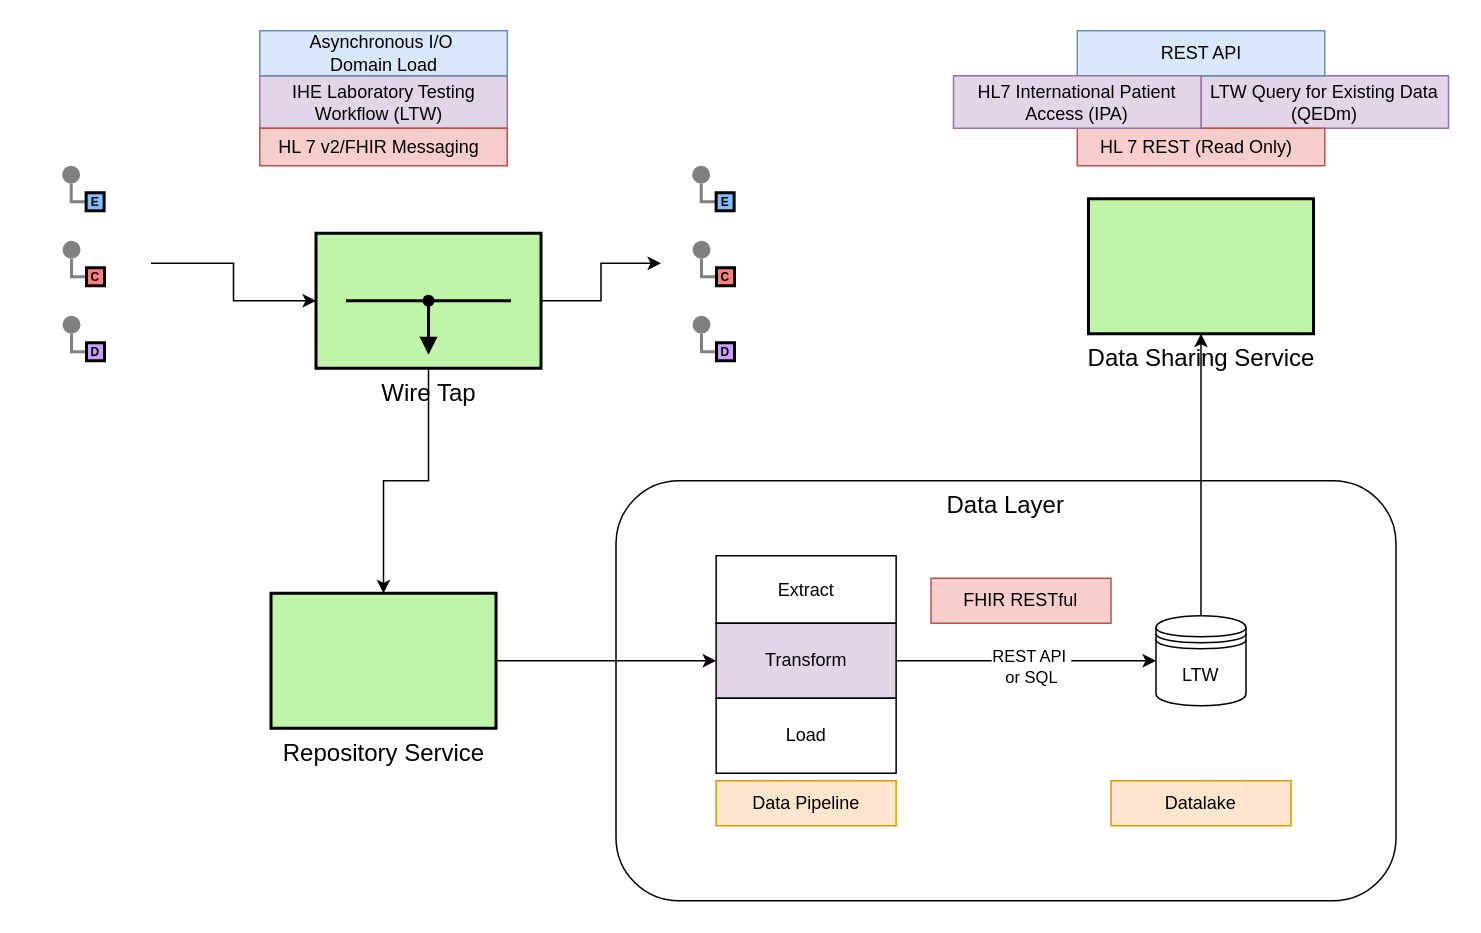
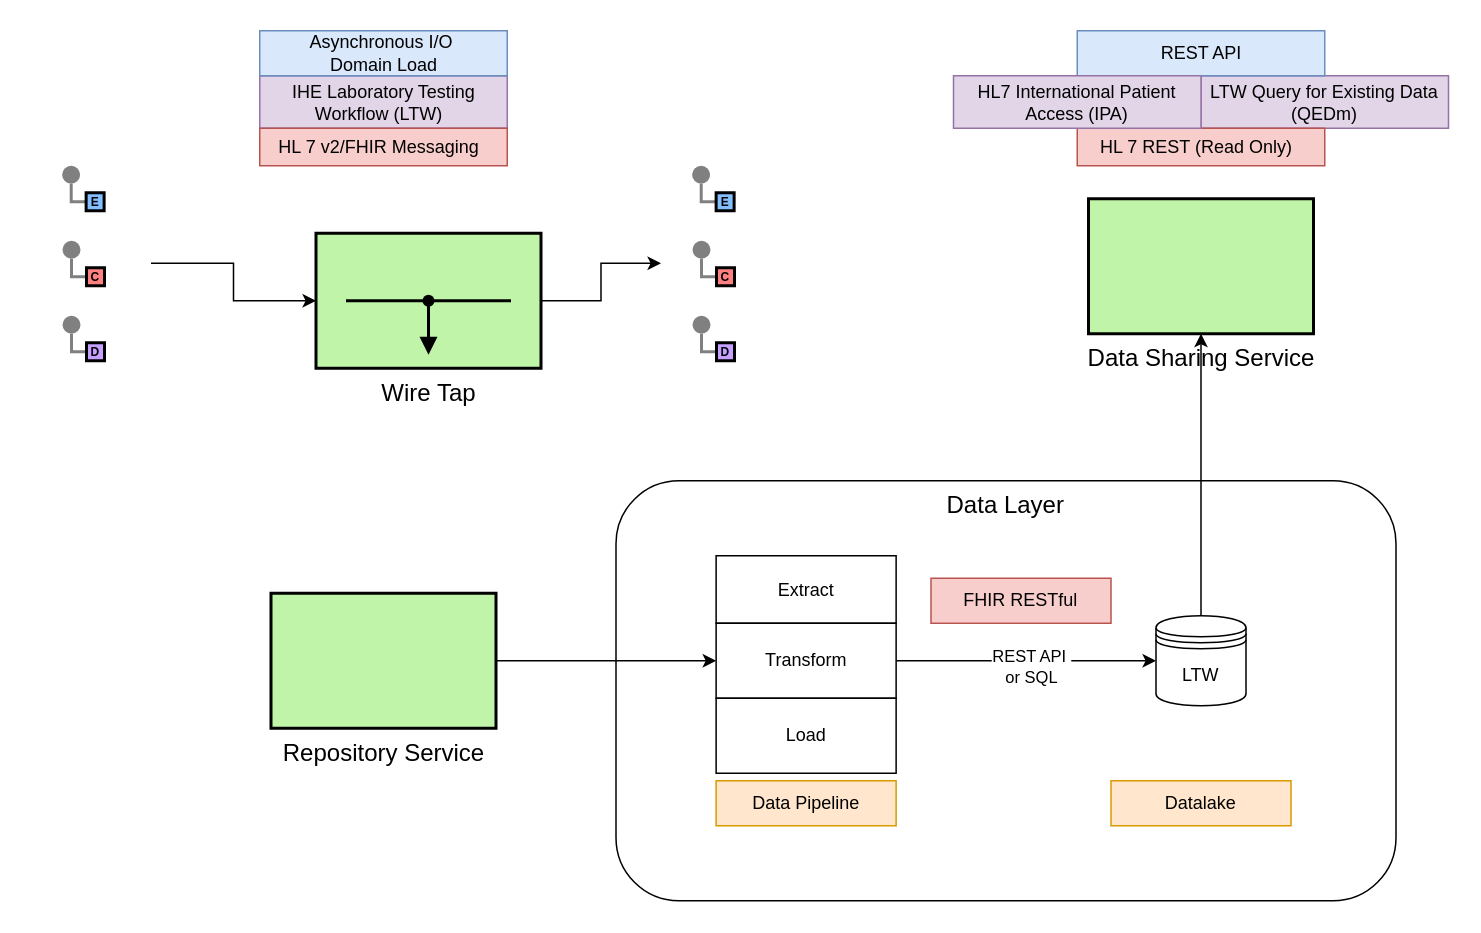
(411, 481) -> none
(806, 661) -> (806, 661)
